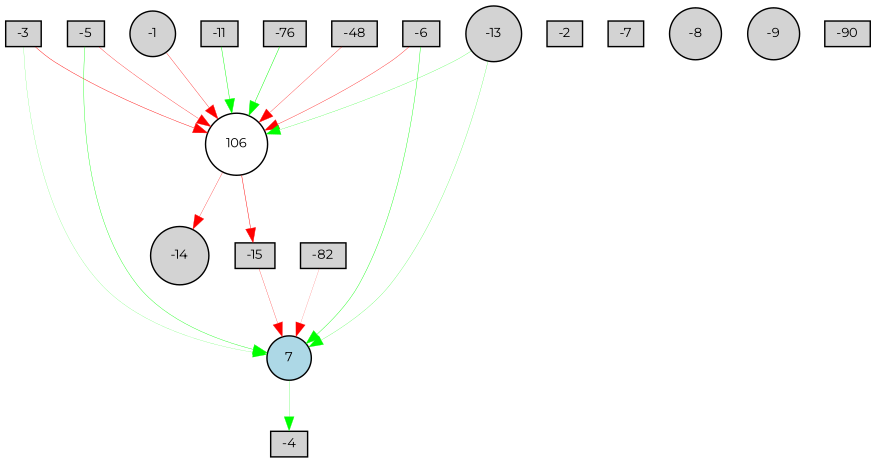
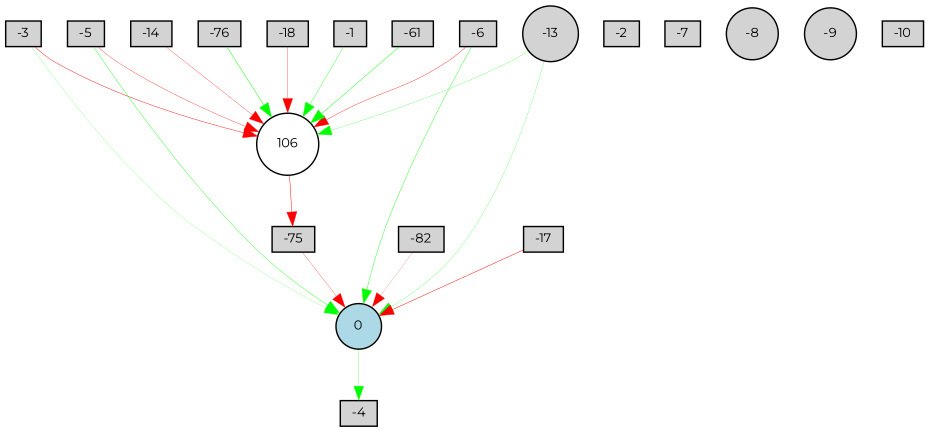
(153, 34) -> (350, 34)
(220, 34) -> (413, 34)
(354, 34) -> (288, 34)
(848, 34) -> (903, 34)
(188, 80) -> (327, 75)
(211, 195) -> (209, 81)
none -> (543, 239)
(180, 256) -> (151, 34)
(255, 256) -> (293, 239)
(289, 358) -> (359, 326)
